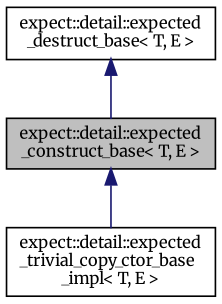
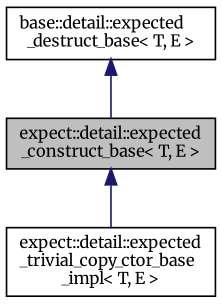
(111, 33) -> (111, 33)
